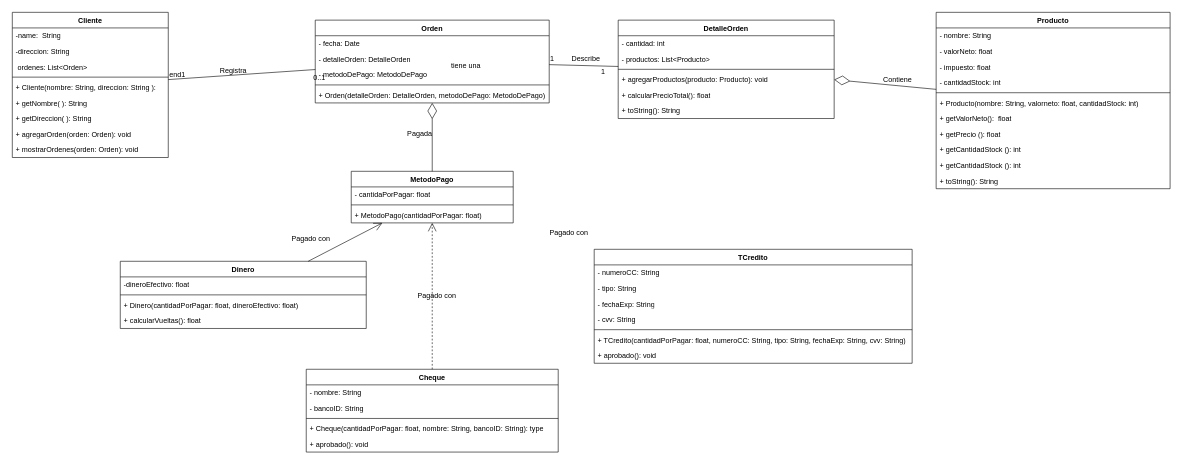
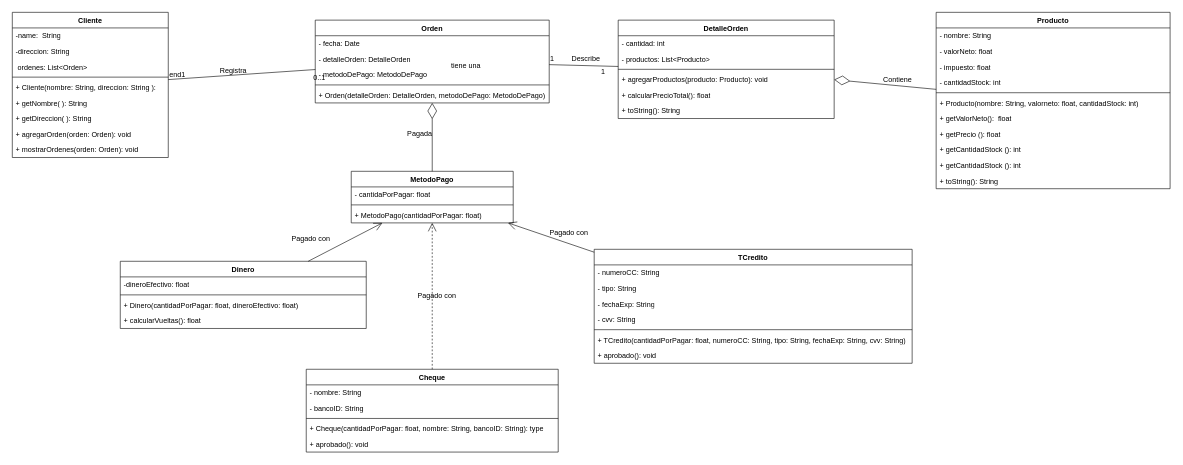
none -> (552, 238)
